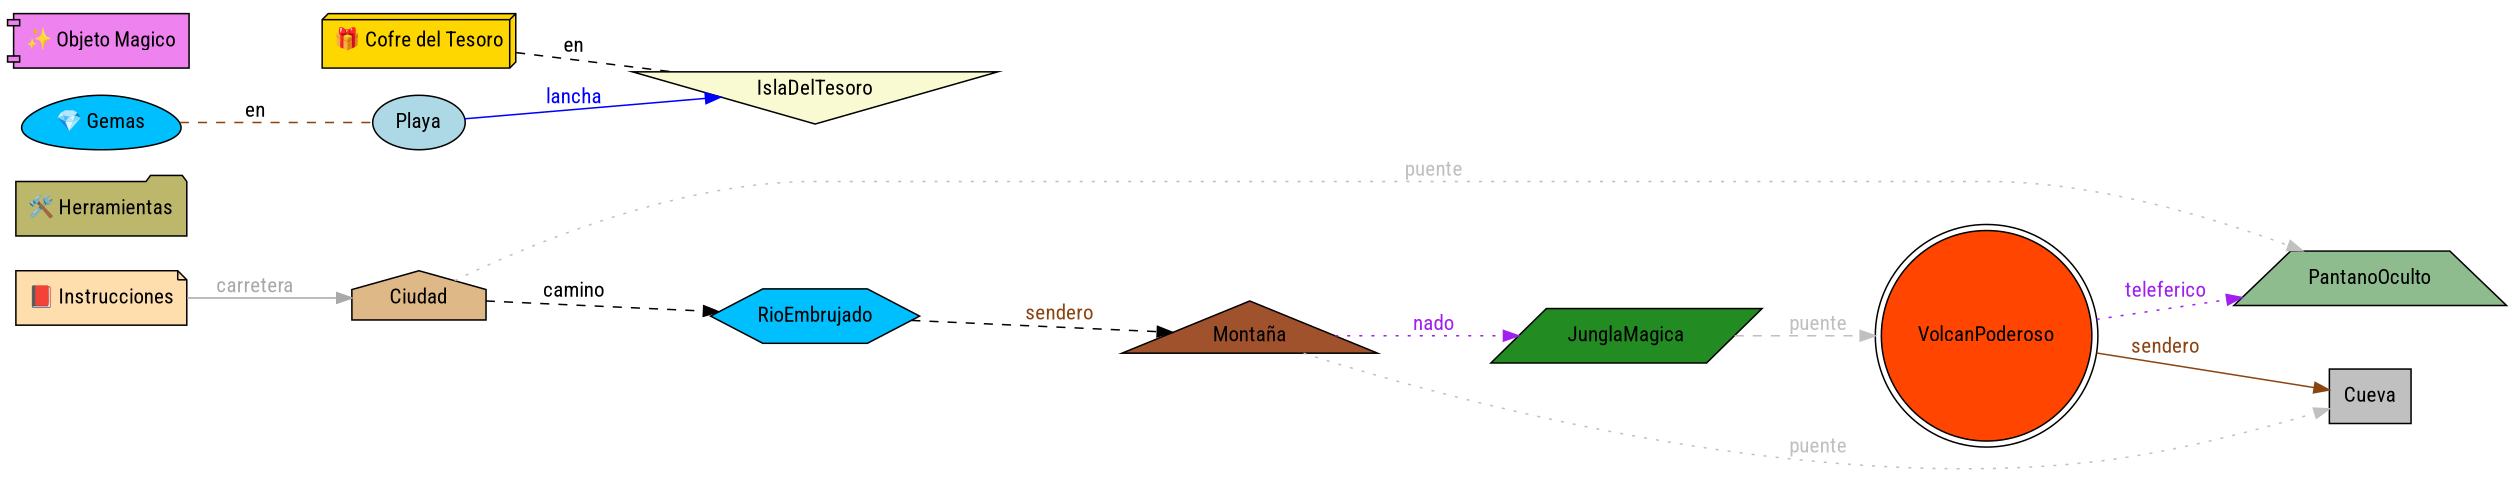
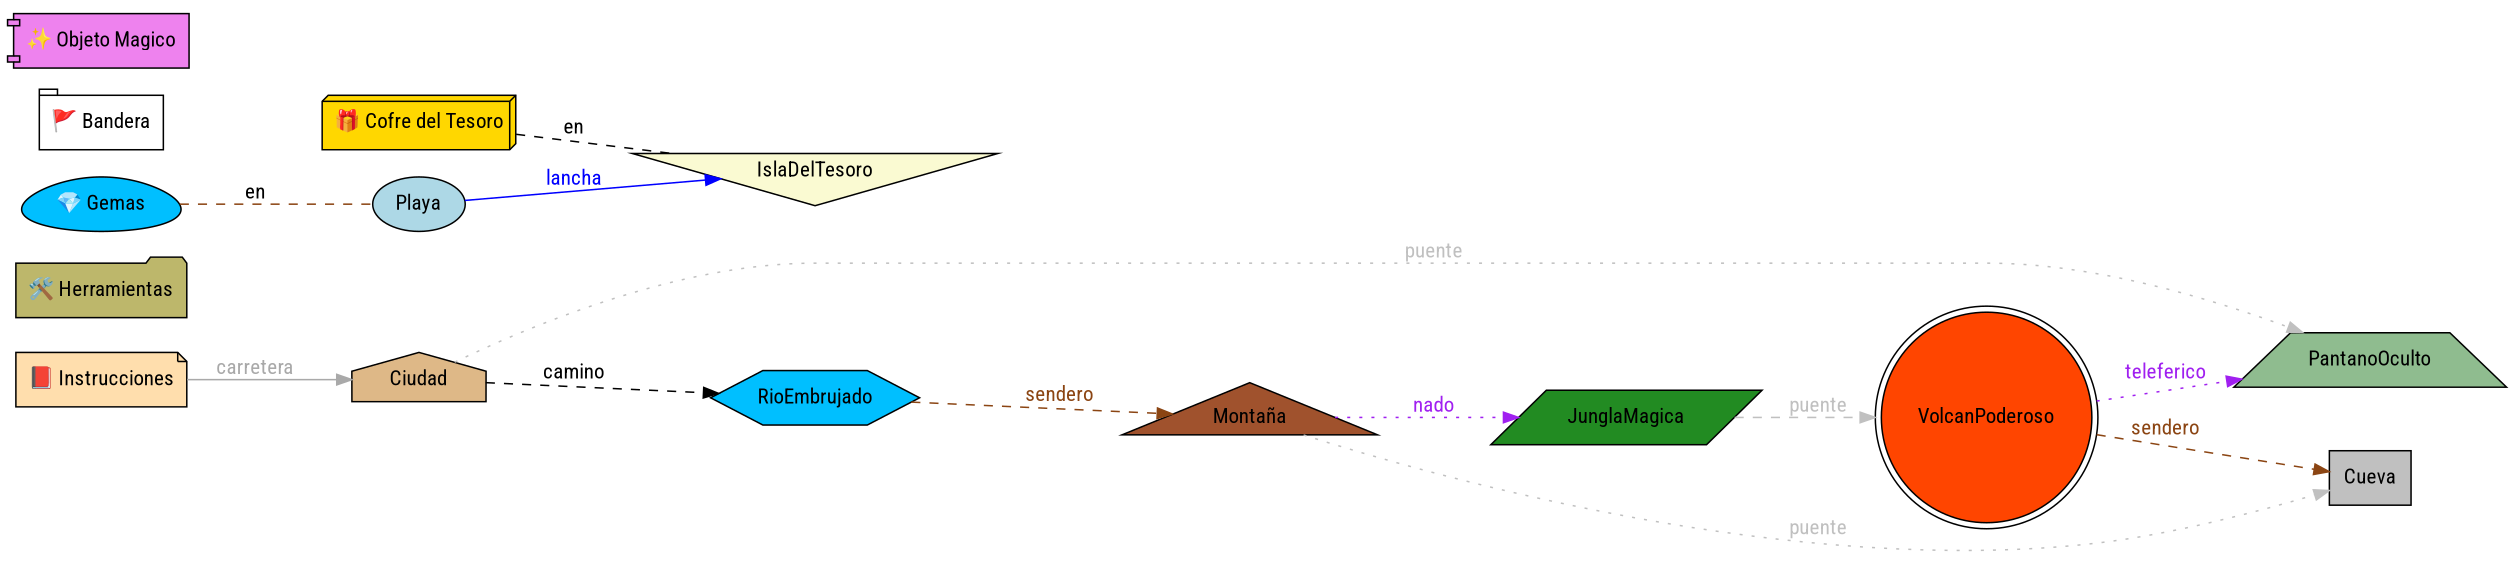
none -> (101, 123)
(1034, 326) -> (1034, 408)
(2205, 370) -> (2205, 452)
